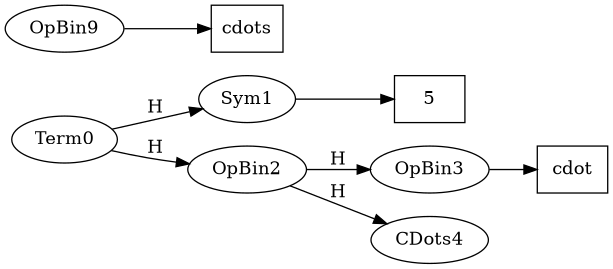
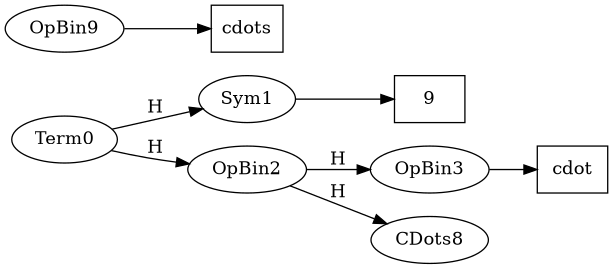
(430, 99) -> (430, 99)
(430, 240) -> (430, 240)
